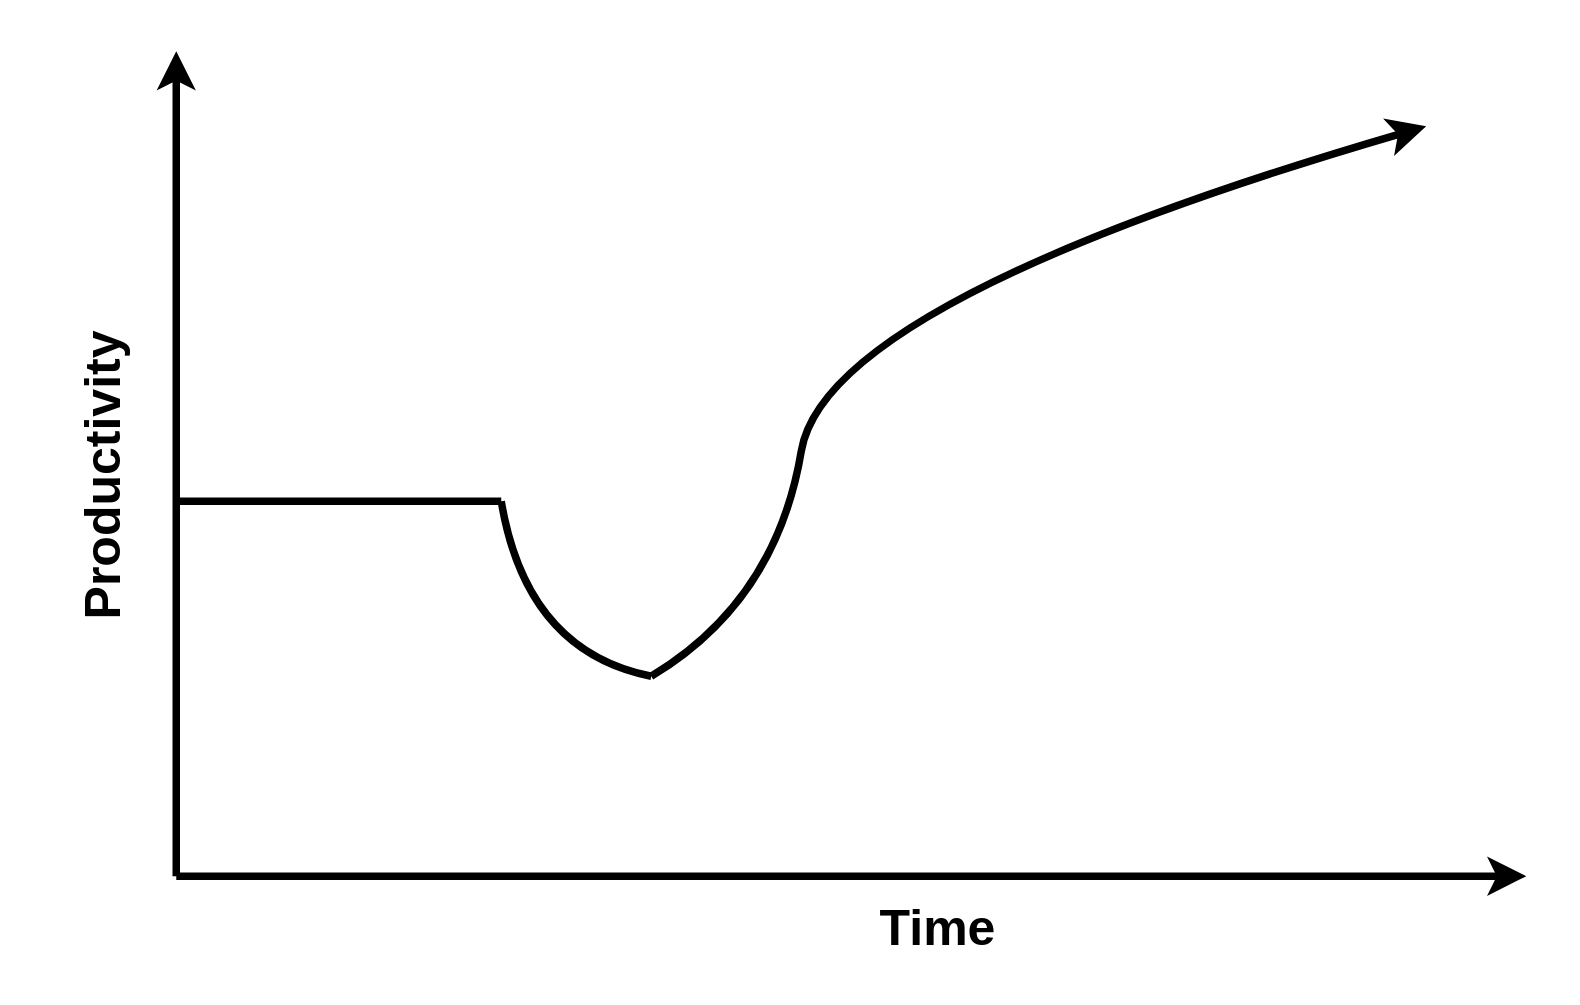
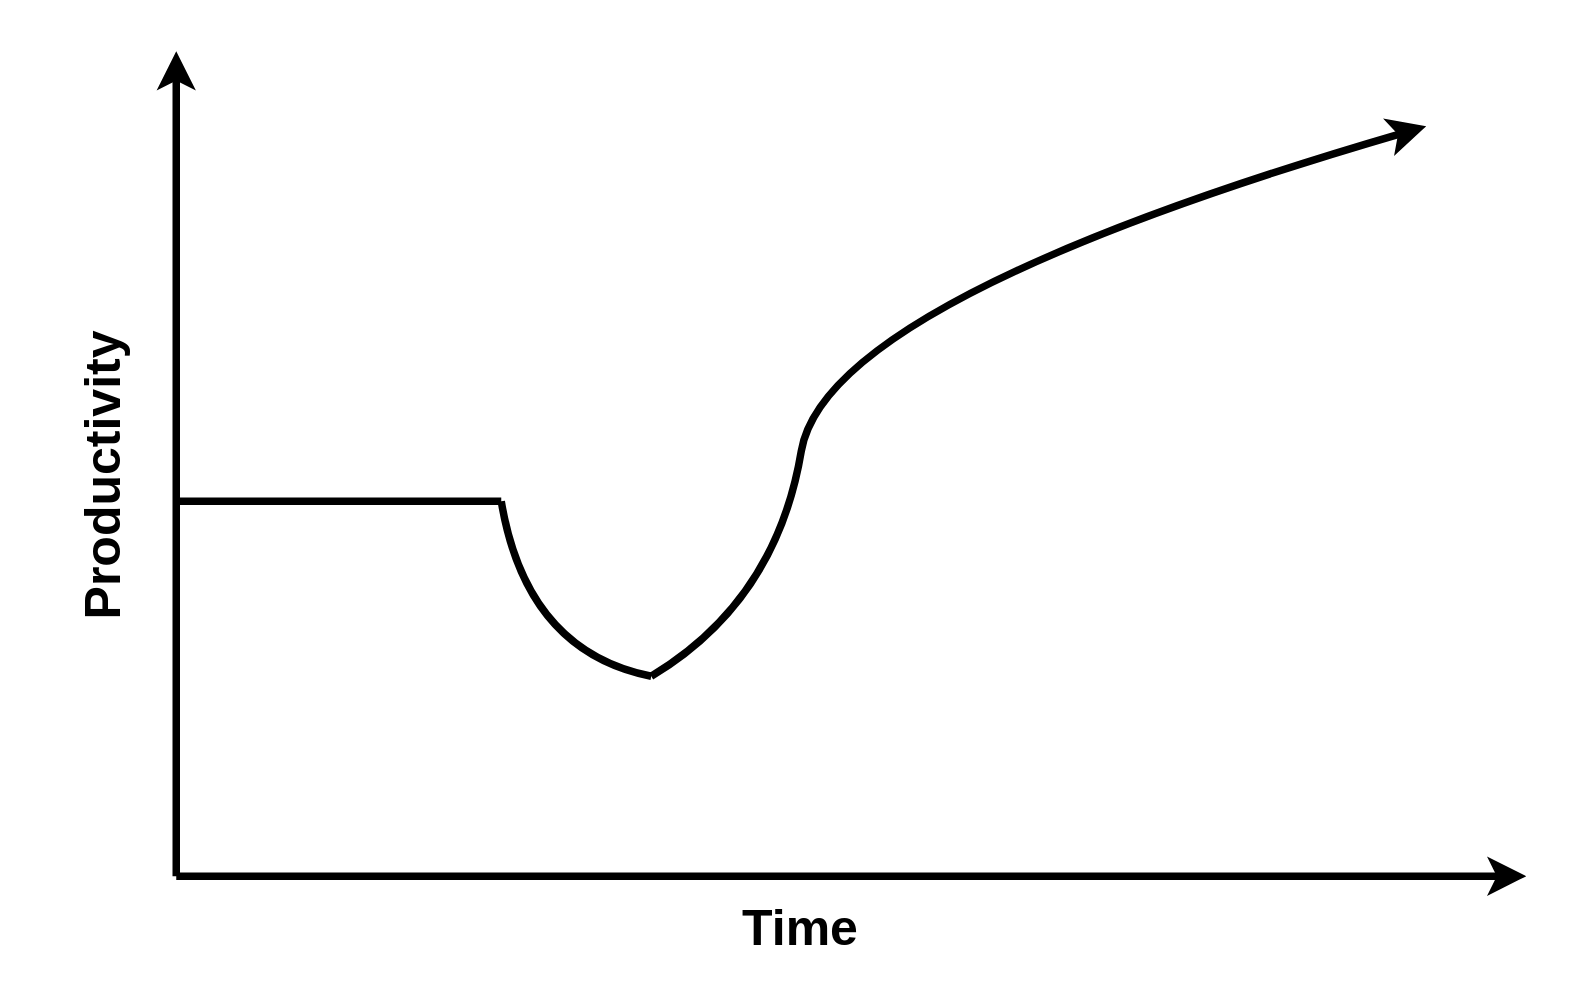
(939, 926) -> (801, 926)
